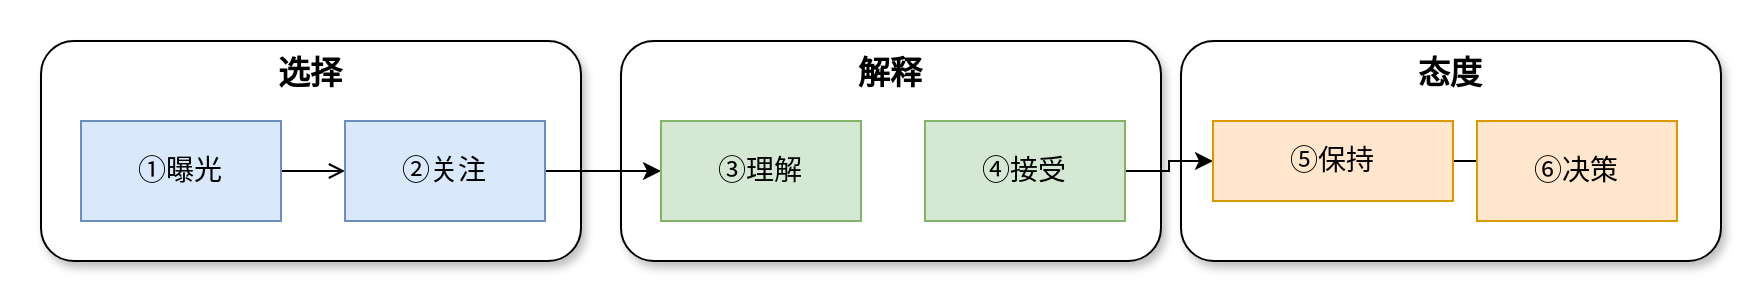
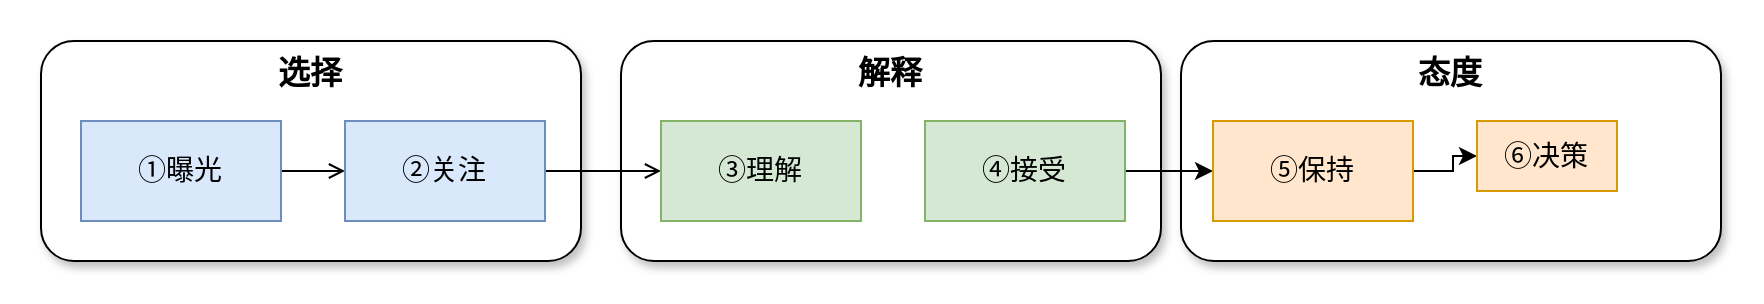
(1333, 161) -> (1313, 171)
(646, 171) -> (648, 171)
(1577, 171) -> (1547, 156)
